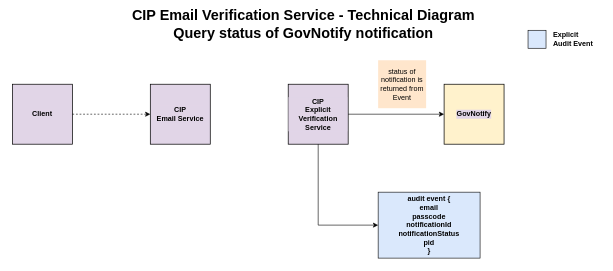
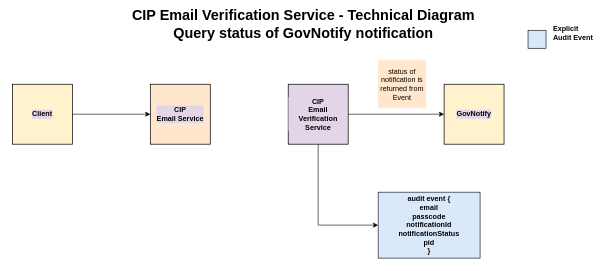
(576, 39) -> (576, 33)
(42, 114) -> (42, 114)
(108, 114) -> (108, 114)
(180, 114) -> (180, 114)
(318, 114) -> (318, 114)
